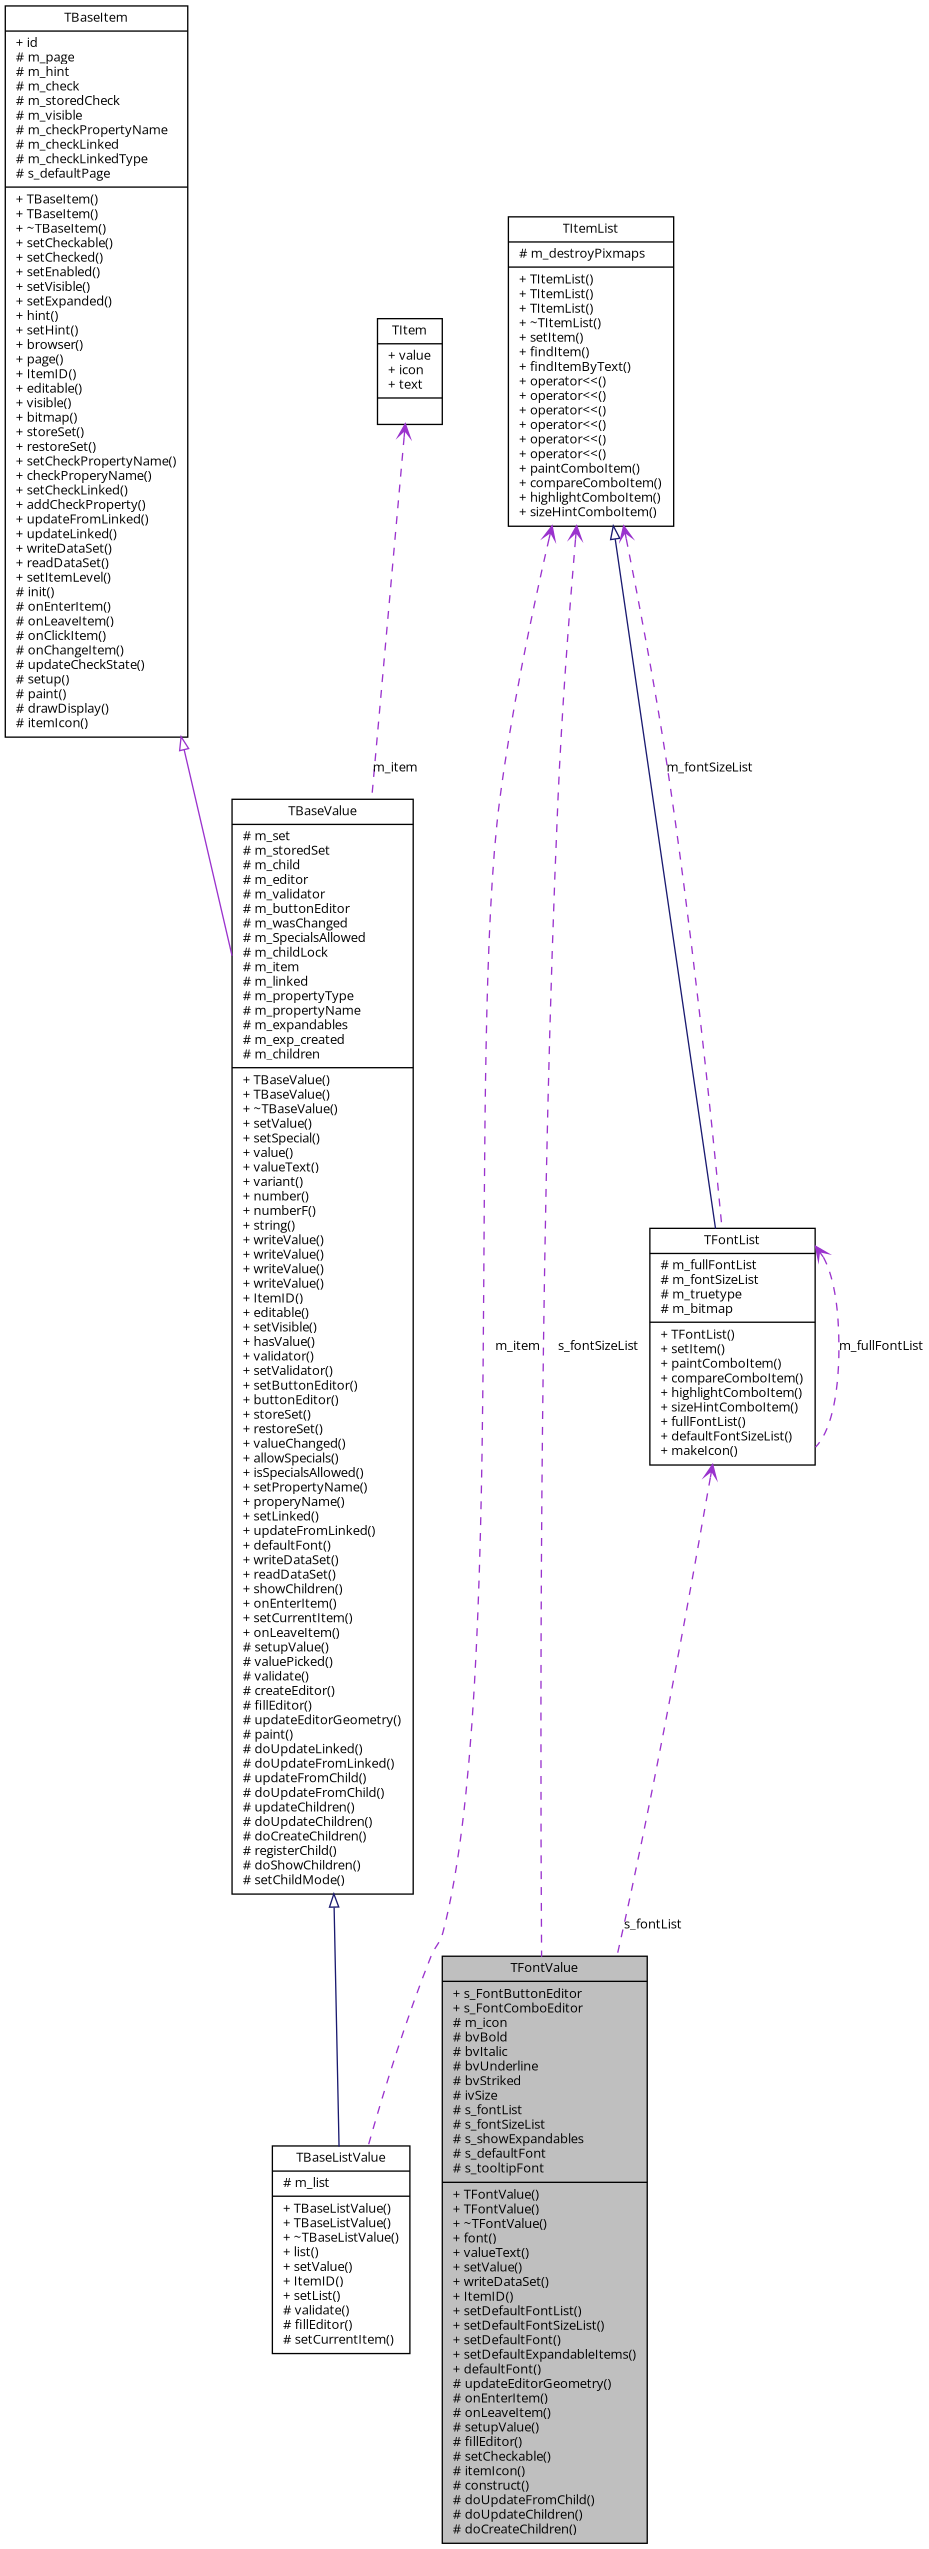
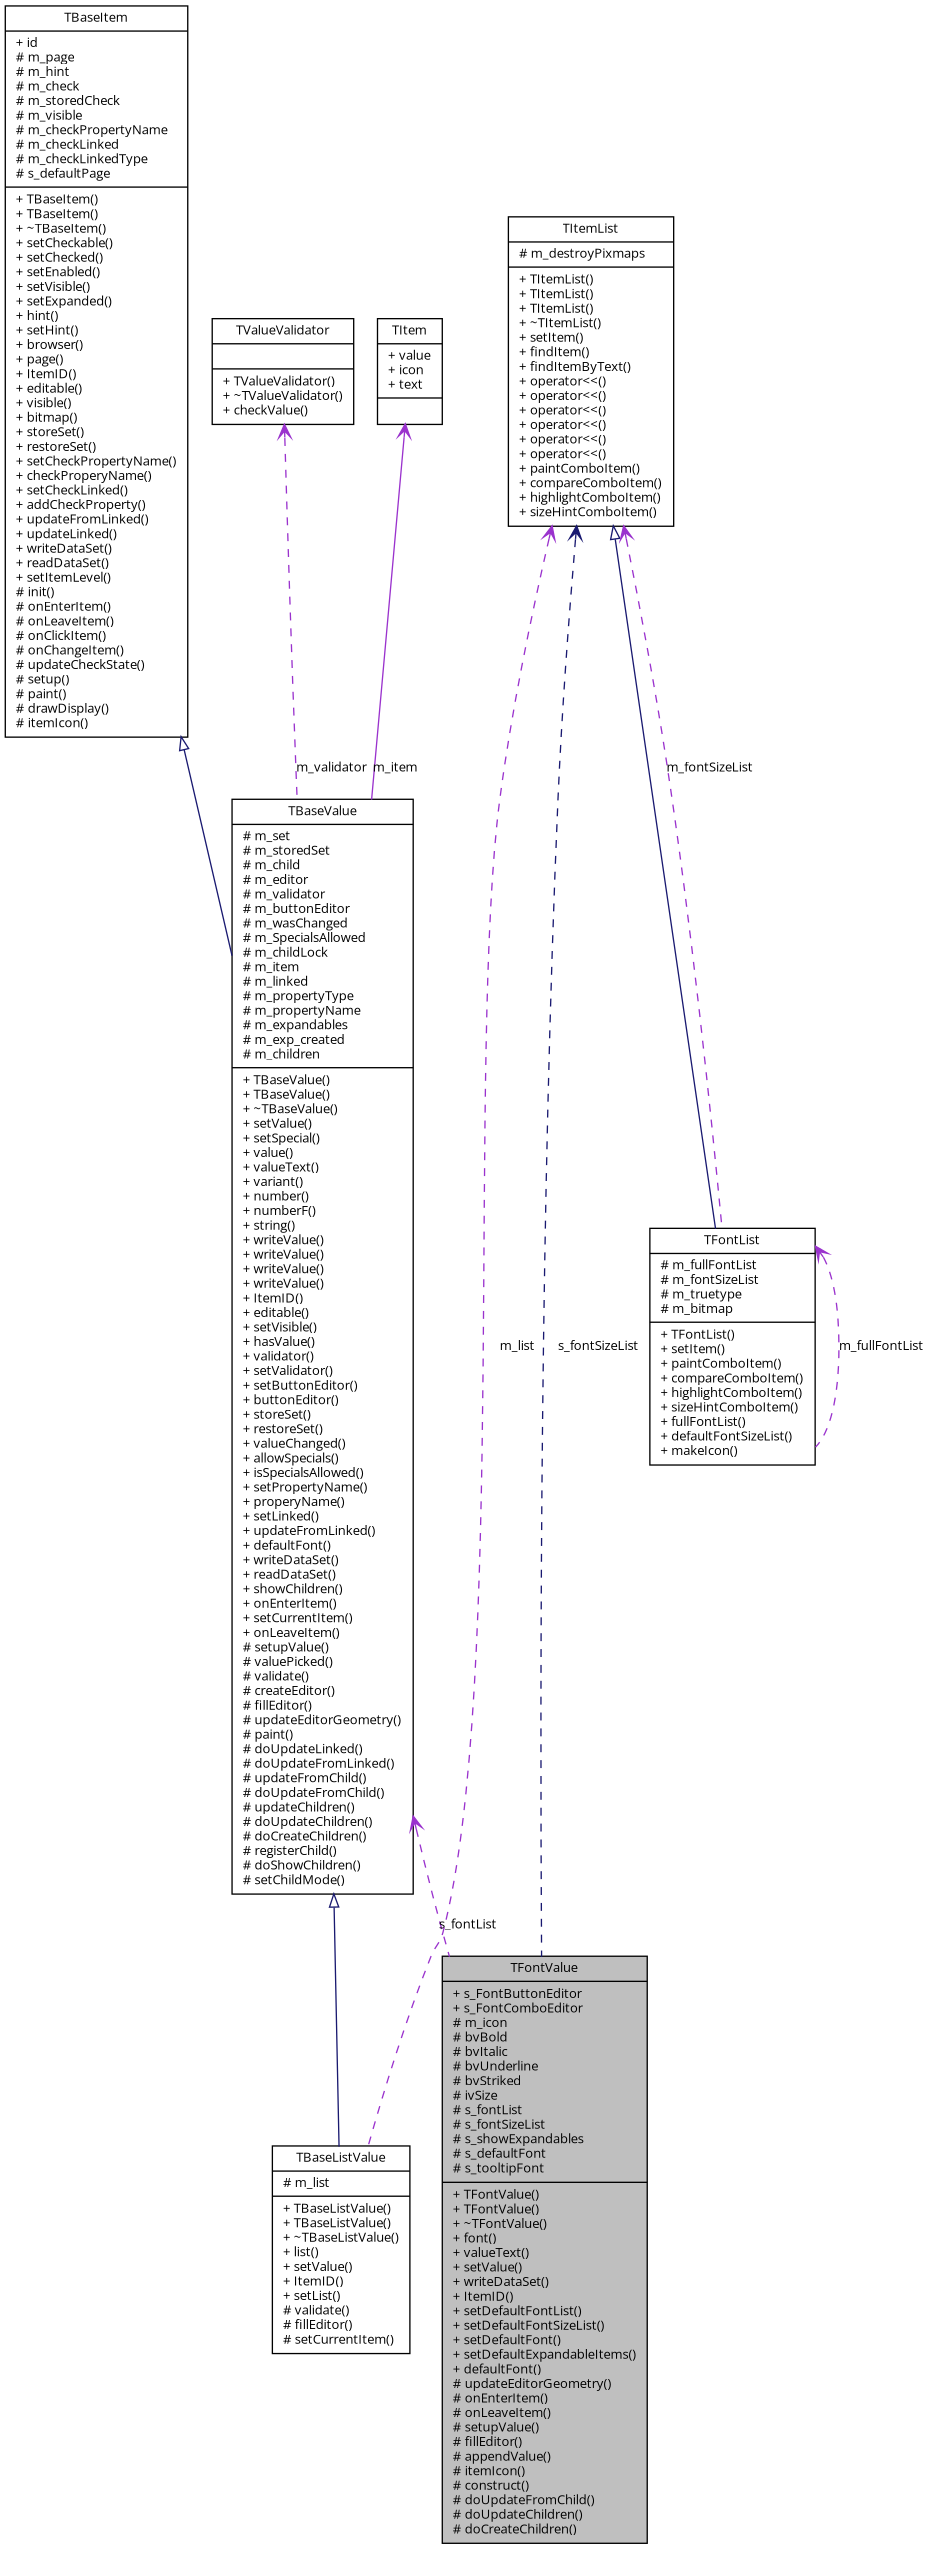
none -> (283, 372)
(388, 618) -> (388, 618)
(208, 853) -> (208, 853)
(545, 1248) -> (545, 1248)
(518, 1347) -> (518, 1347)
(666, 1718) -> (432, 1893)
(502, 2457) -> (502, 2457)
